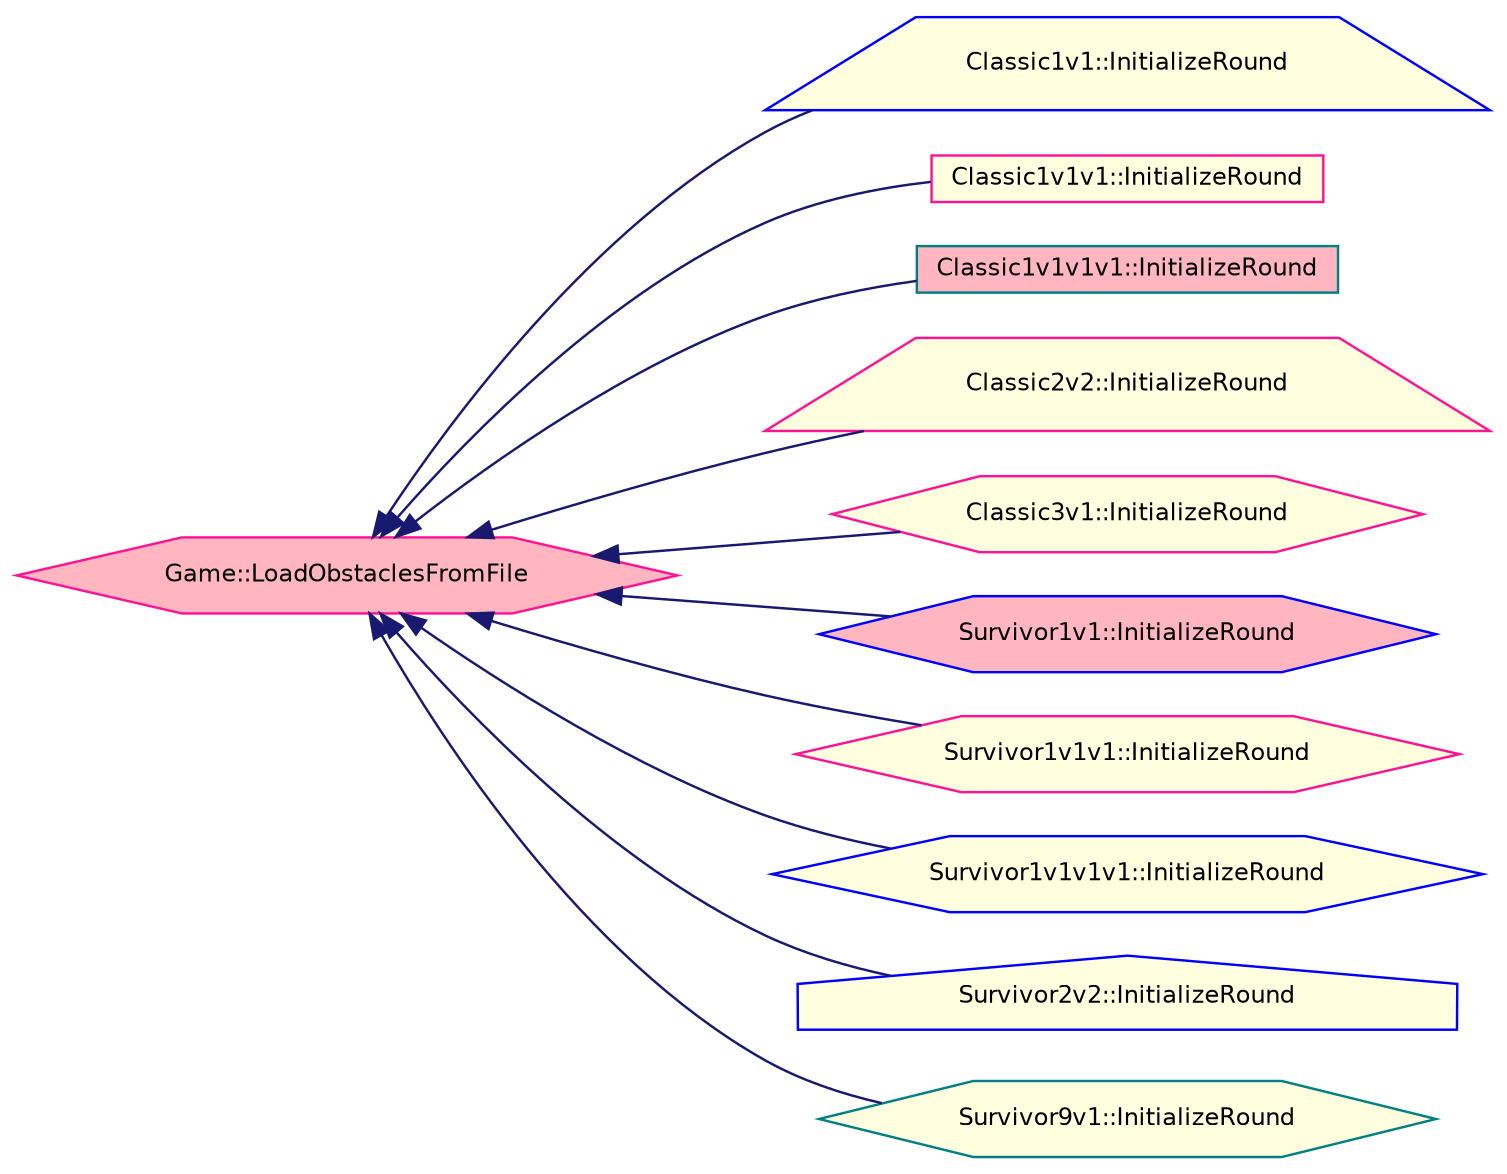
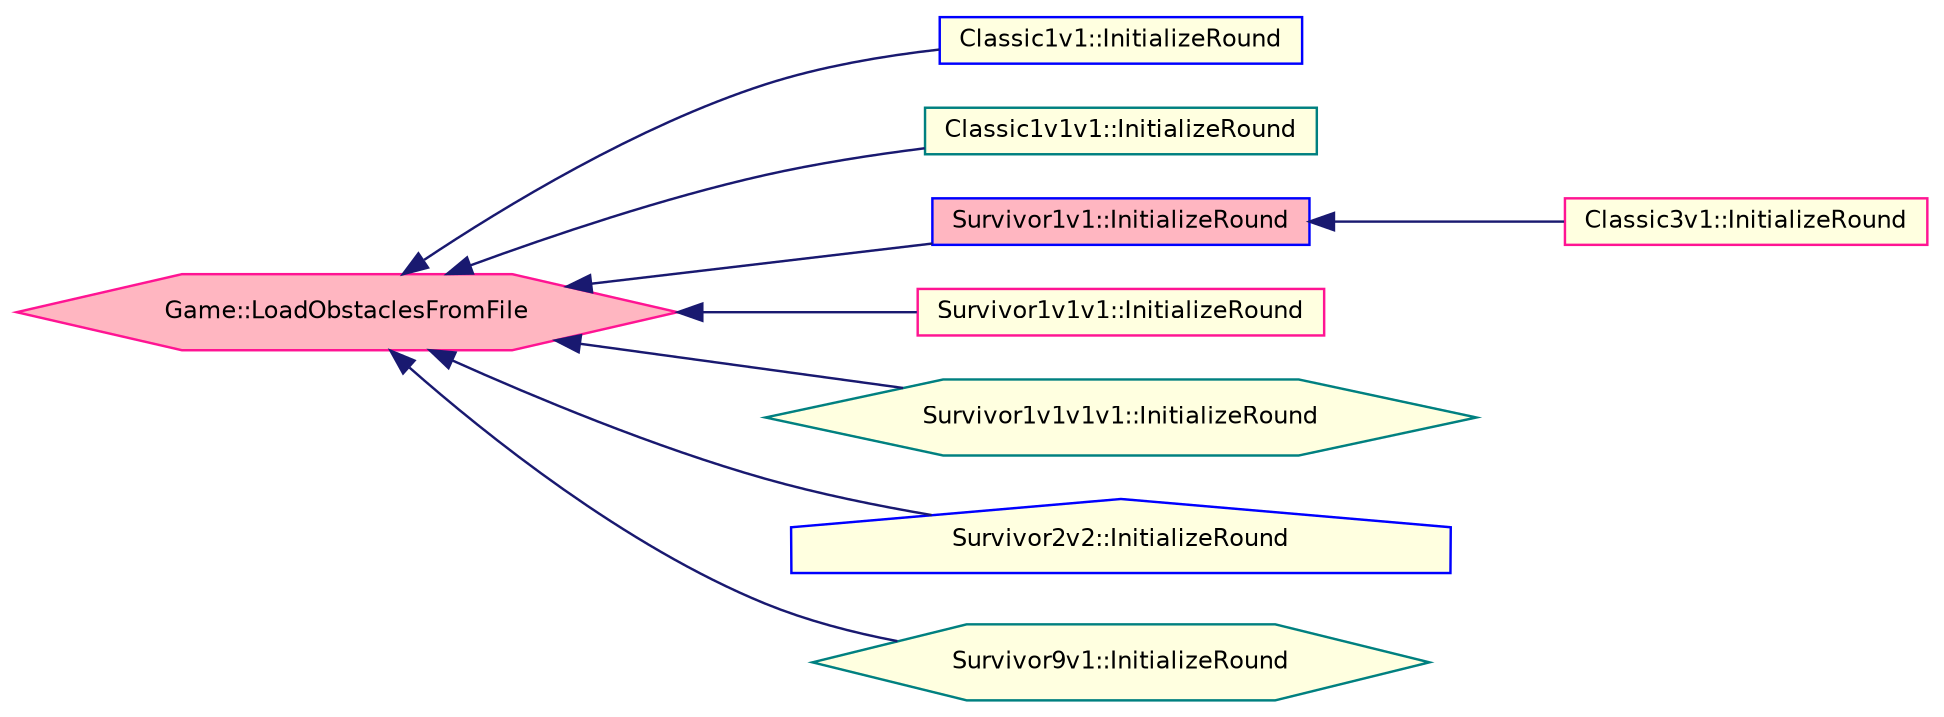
(1127, 64) -> (1121, 40)
(1127, 179) -> (1121, 131)
(1127, 269) -> none
(1127, 384) -> none
(1127, 514) -> (1746, 222)
(759, 543) -> (1449, 222)
(1127, 634) -> (1121, 222)
(1127, 754) -> (1121, 312)
(1127, 874) -> (1121, 417)
